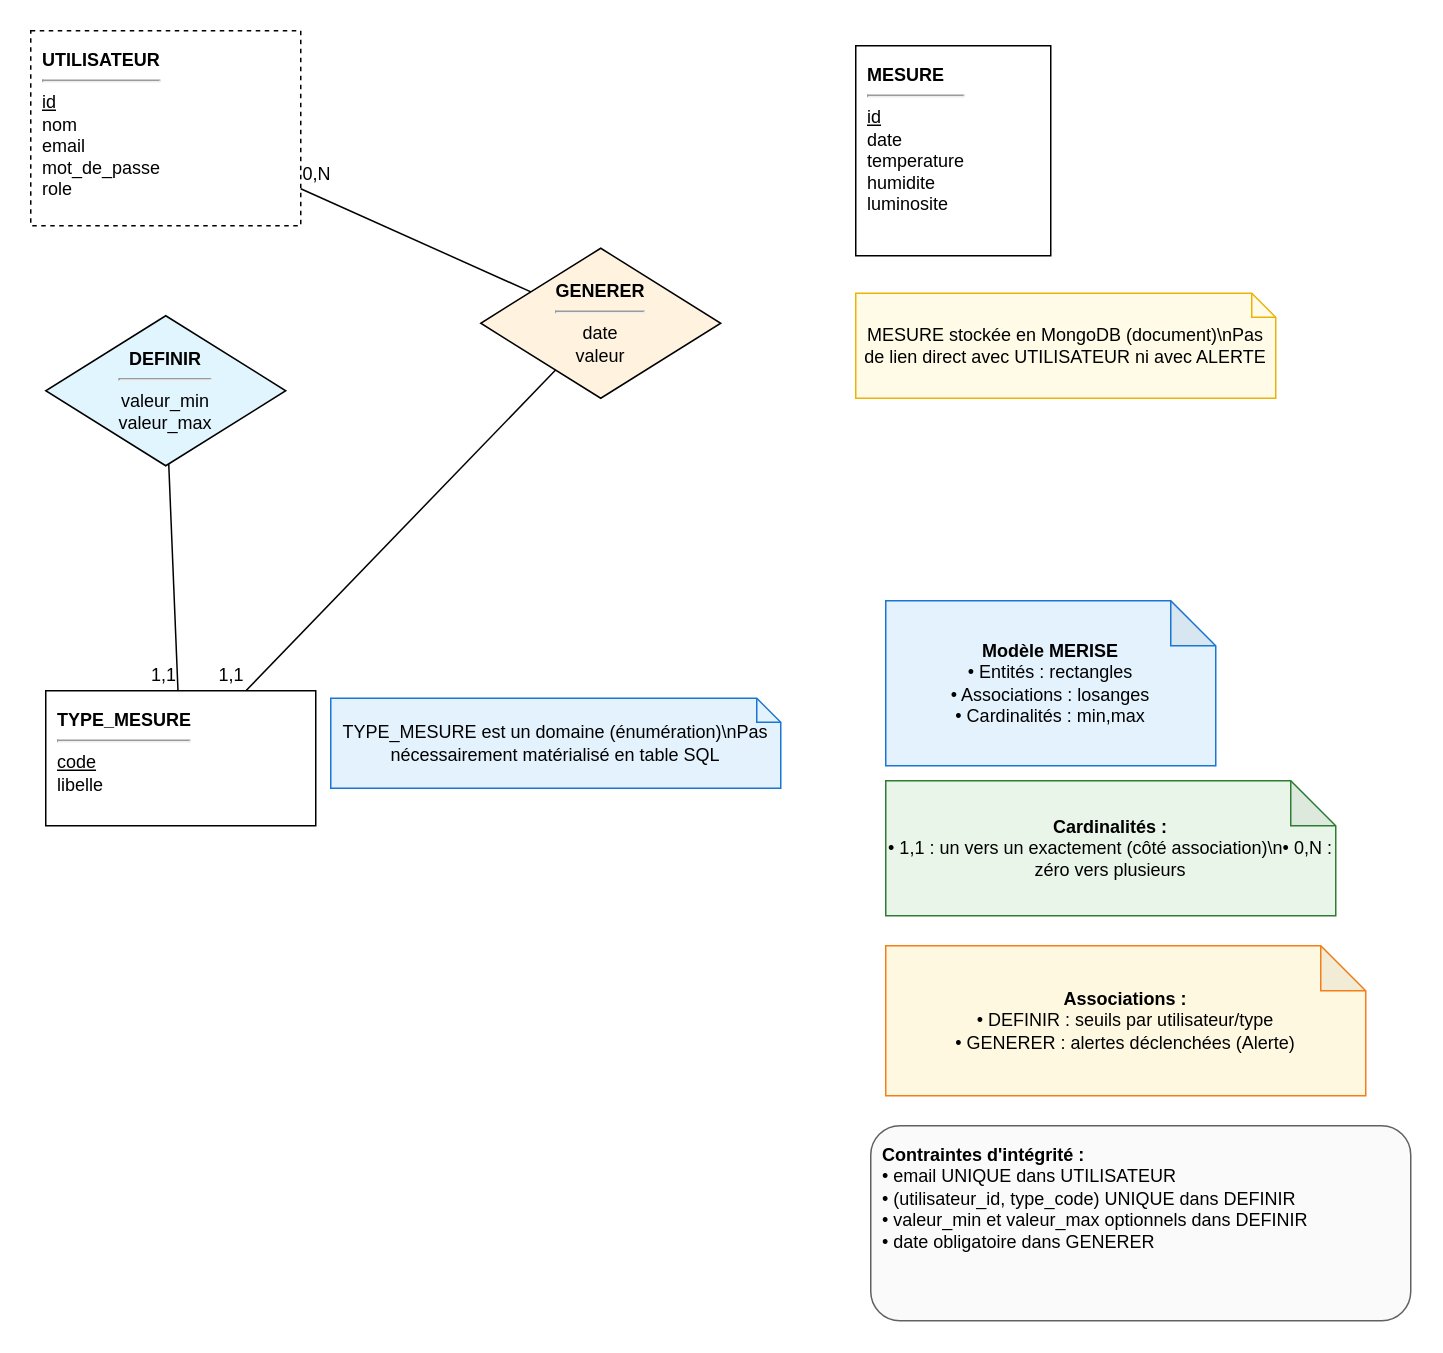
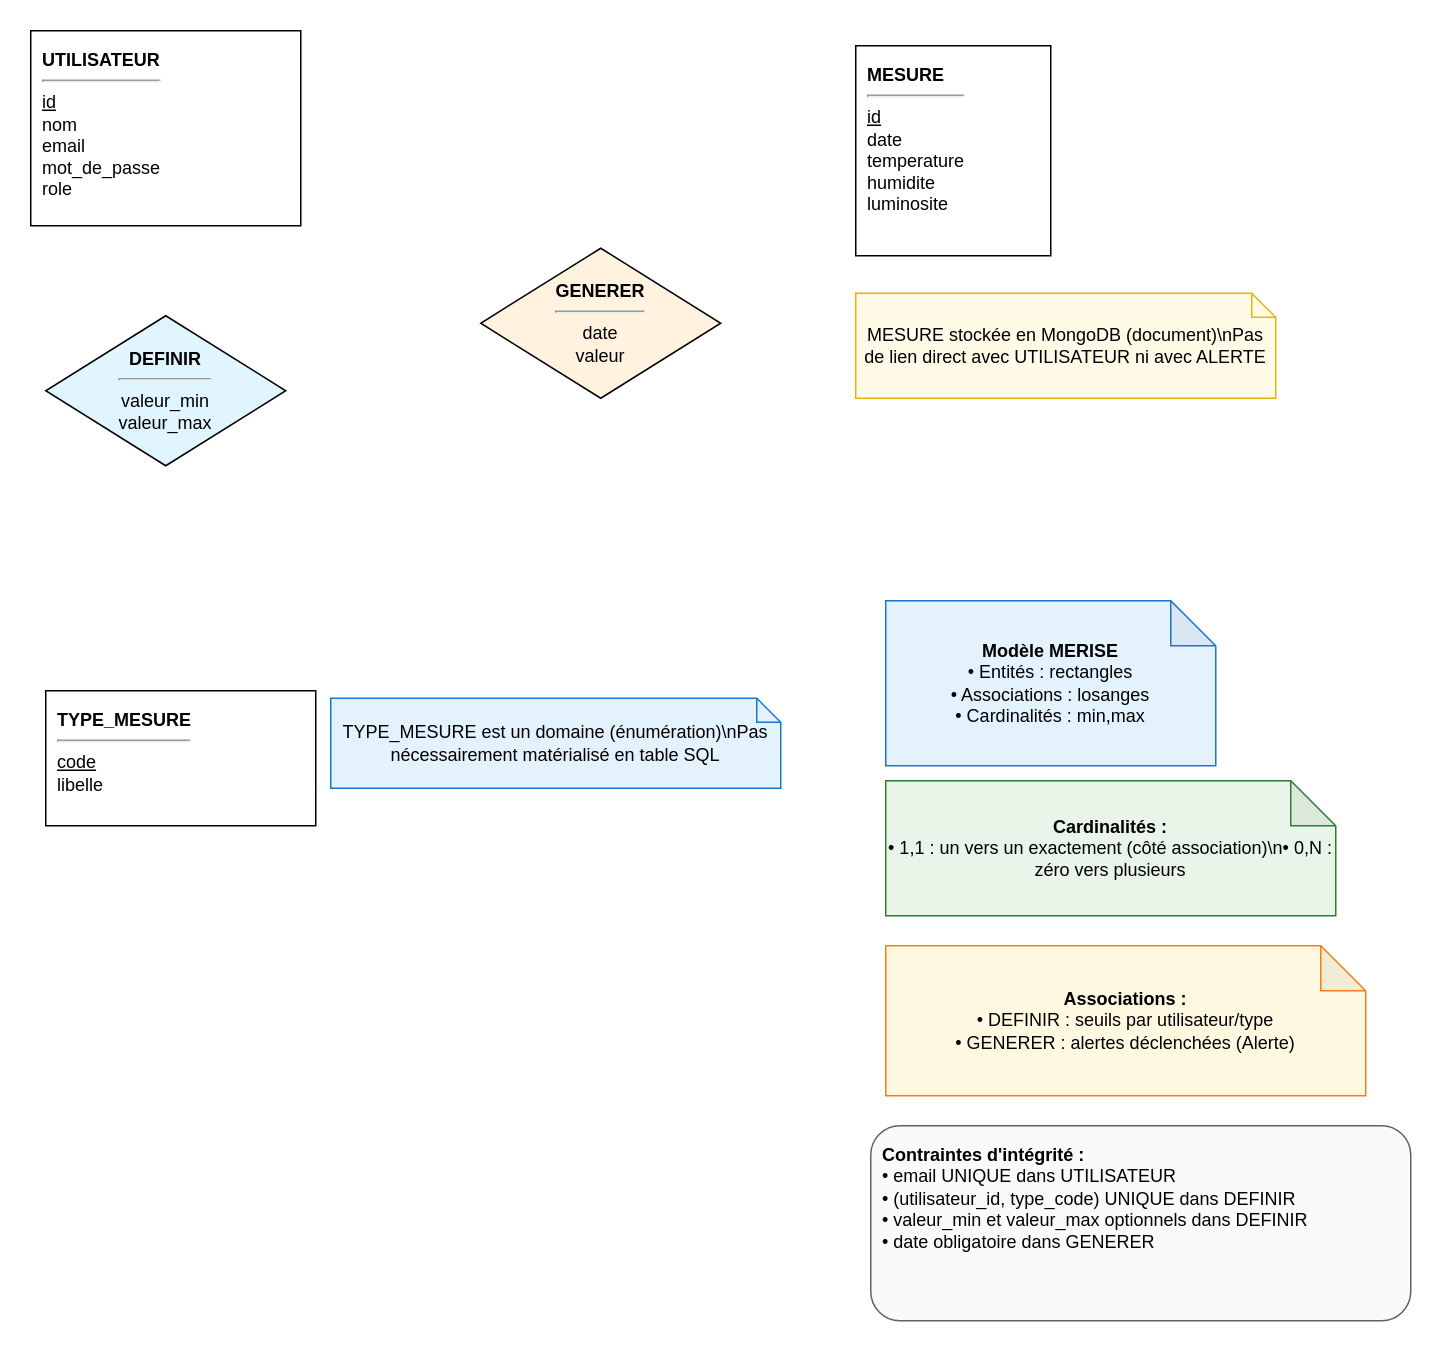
(166, 128) -> (166, 128)
(416, 240) -> none
(401, 530) -> none
(173, 577) -> none
